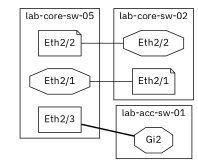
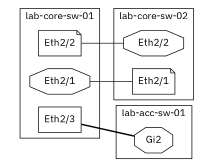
(60, 17) -> (60, 17)
